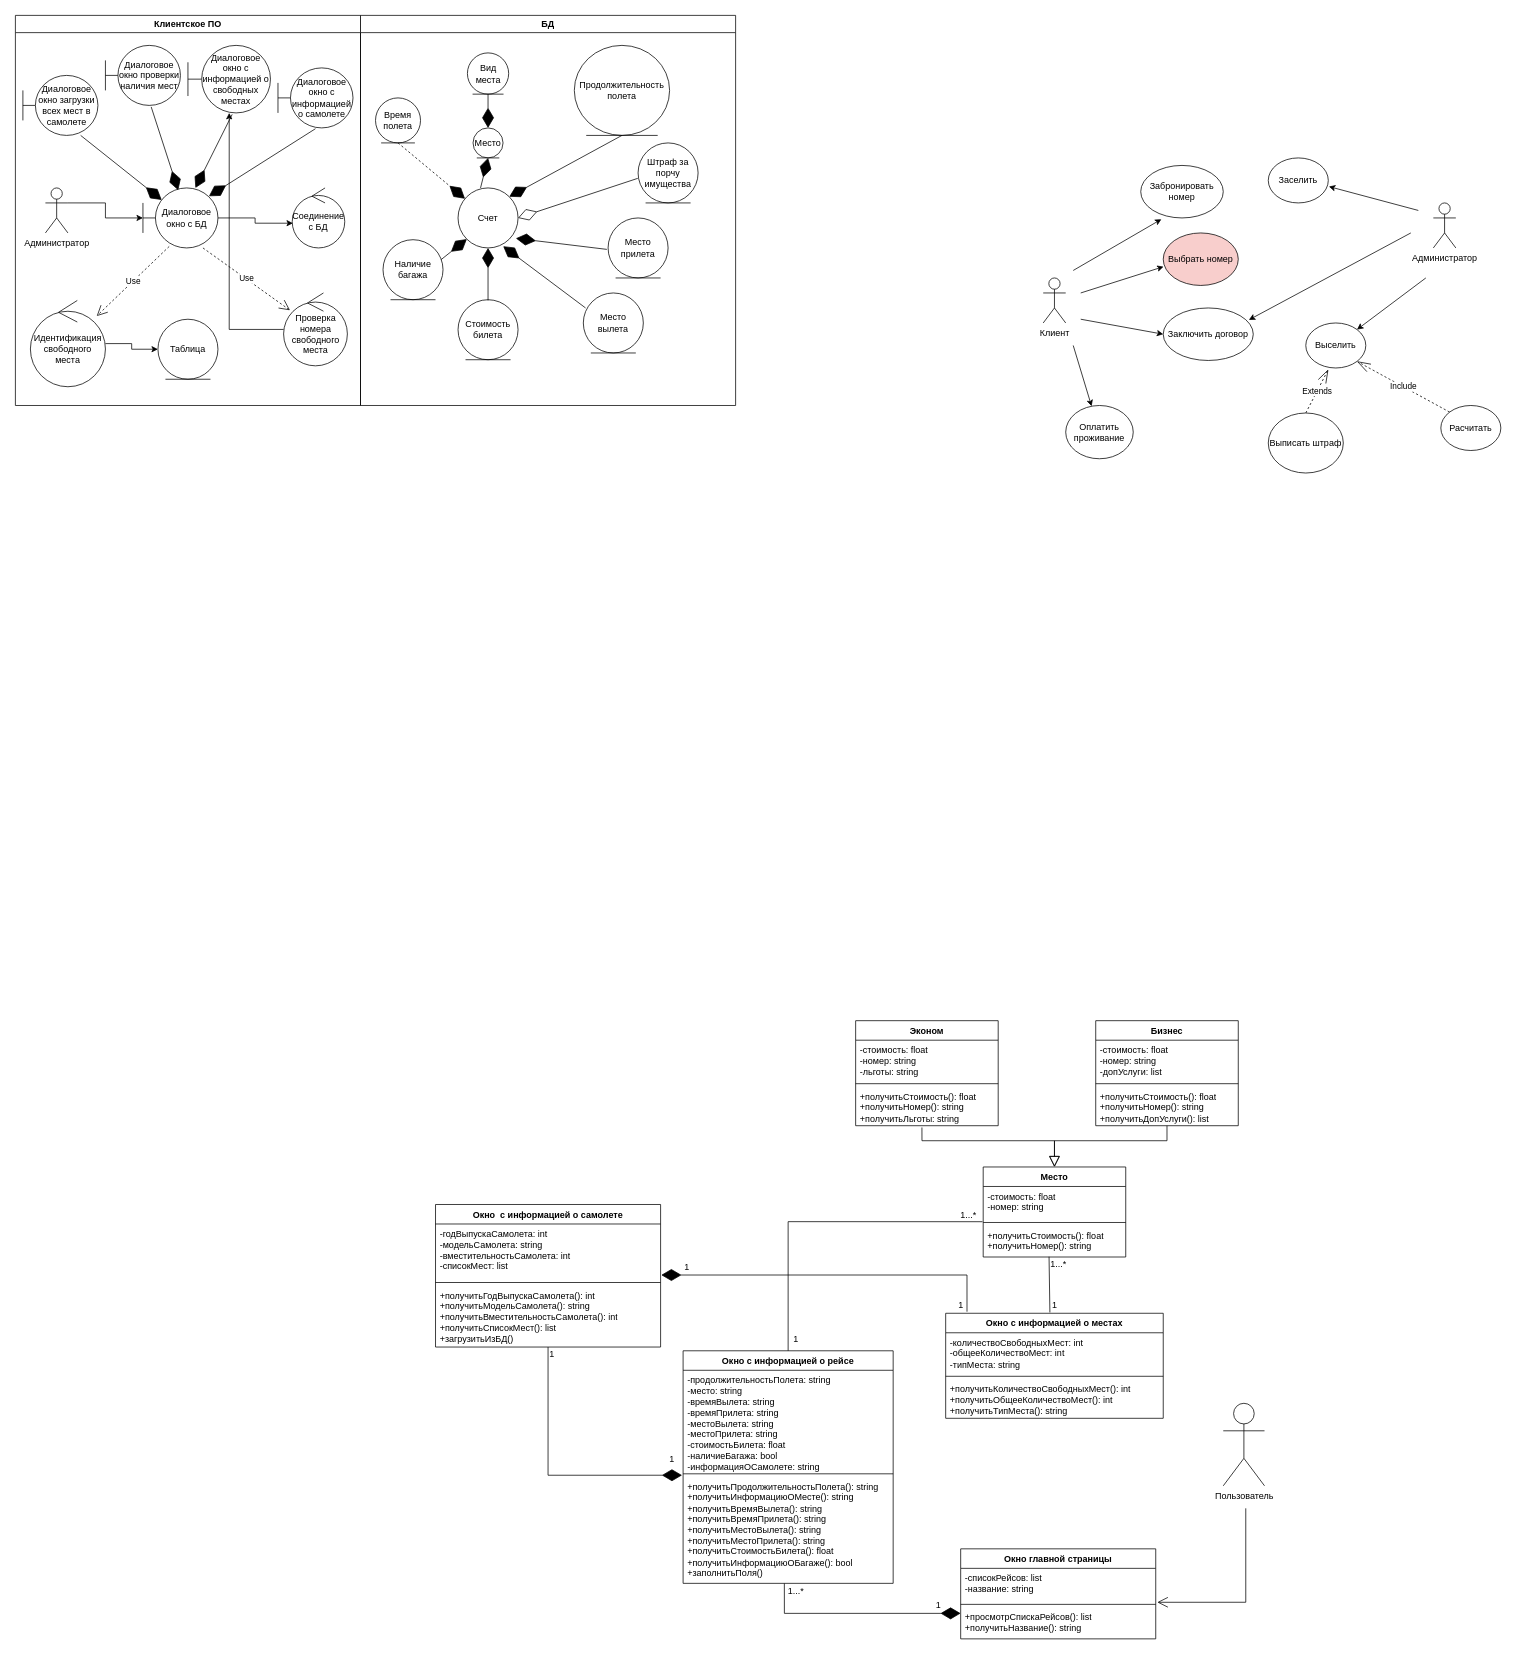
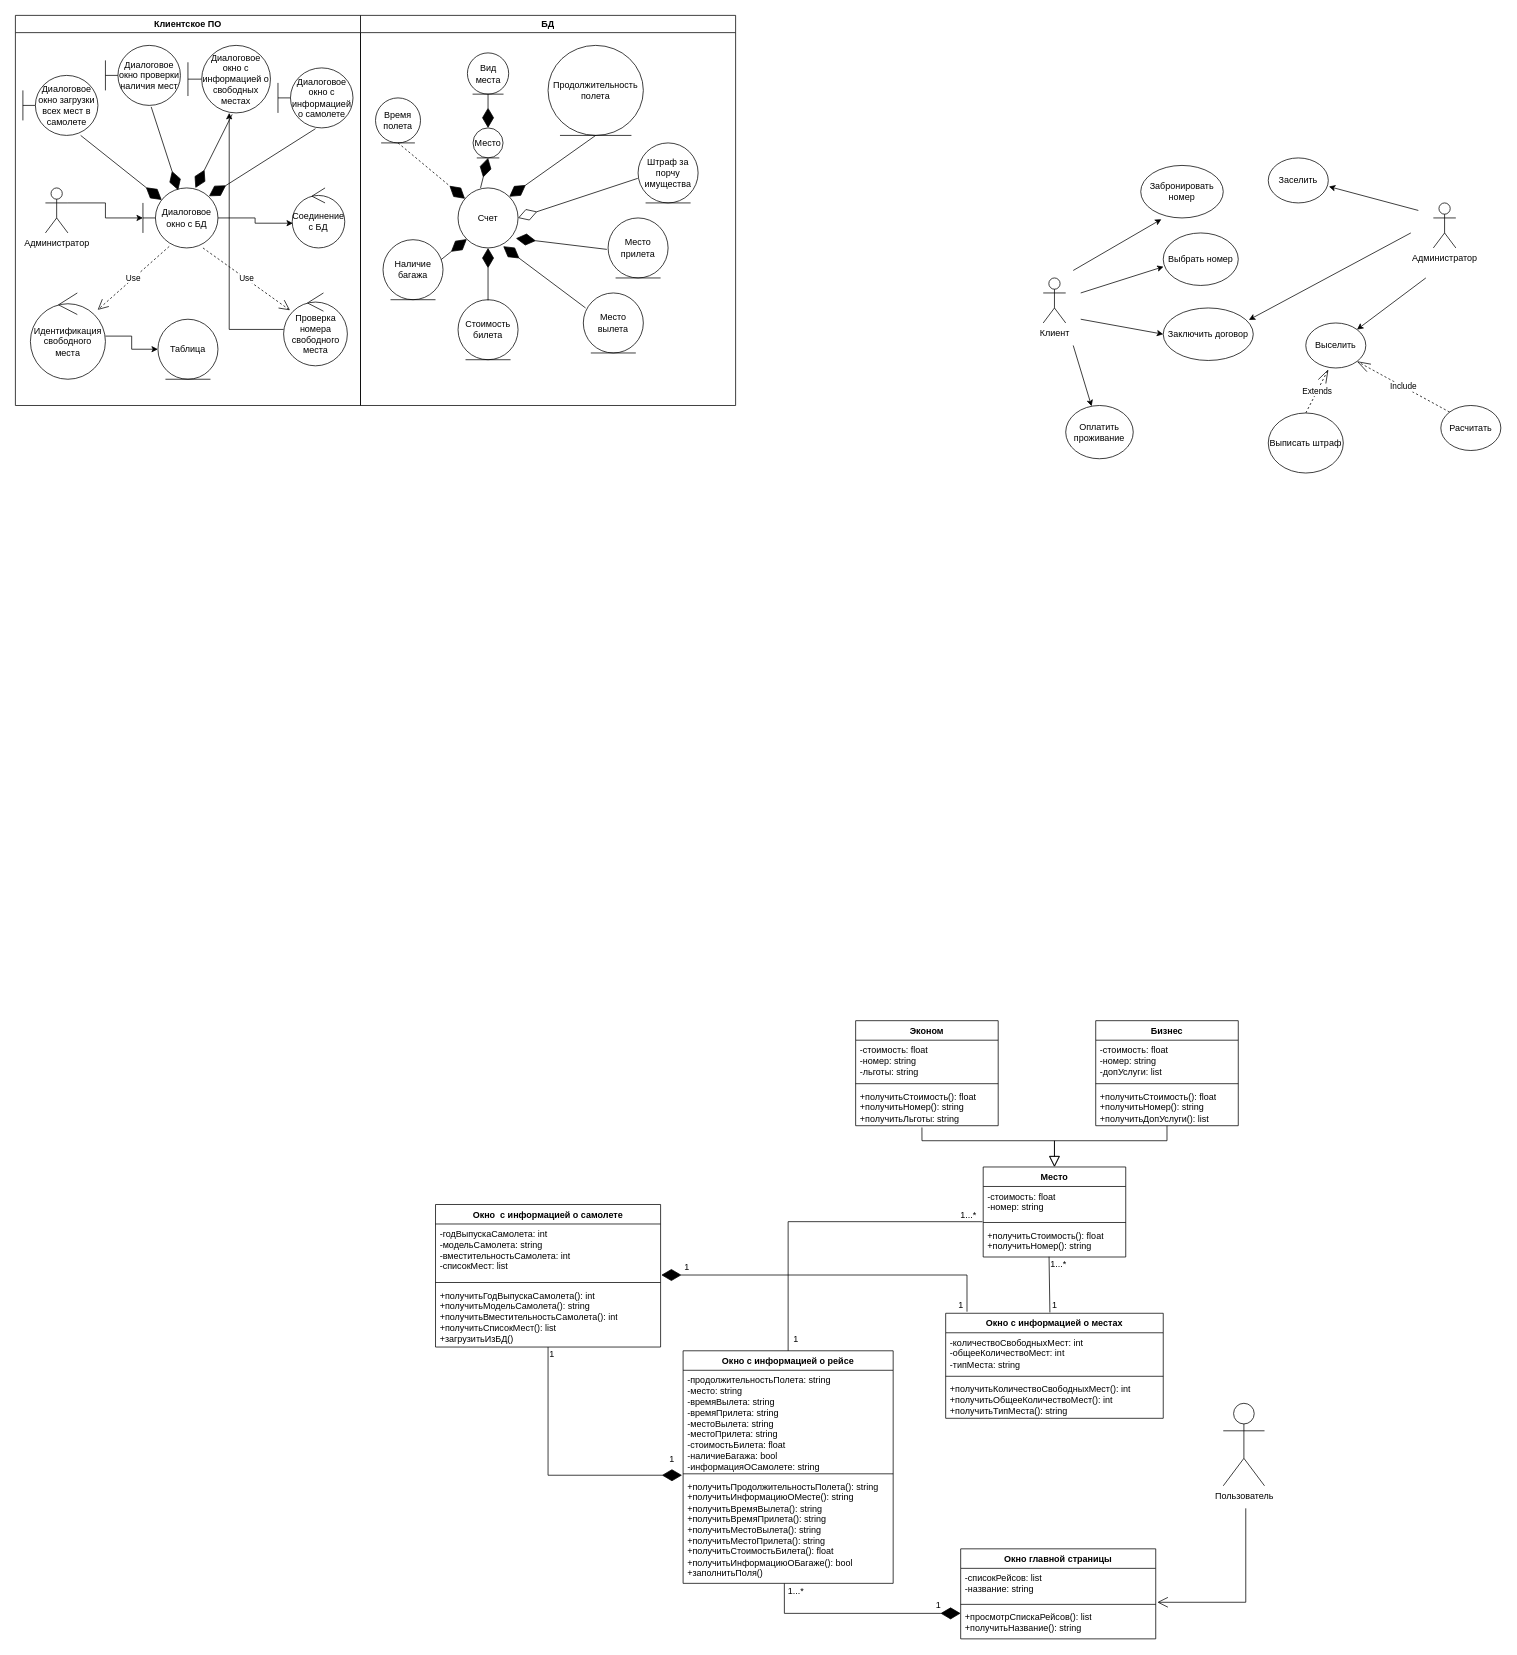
(622, 90) -> (596, 90)
(1200, 259) -> (1200, 259)
(68, 344) -> (68, 336)
